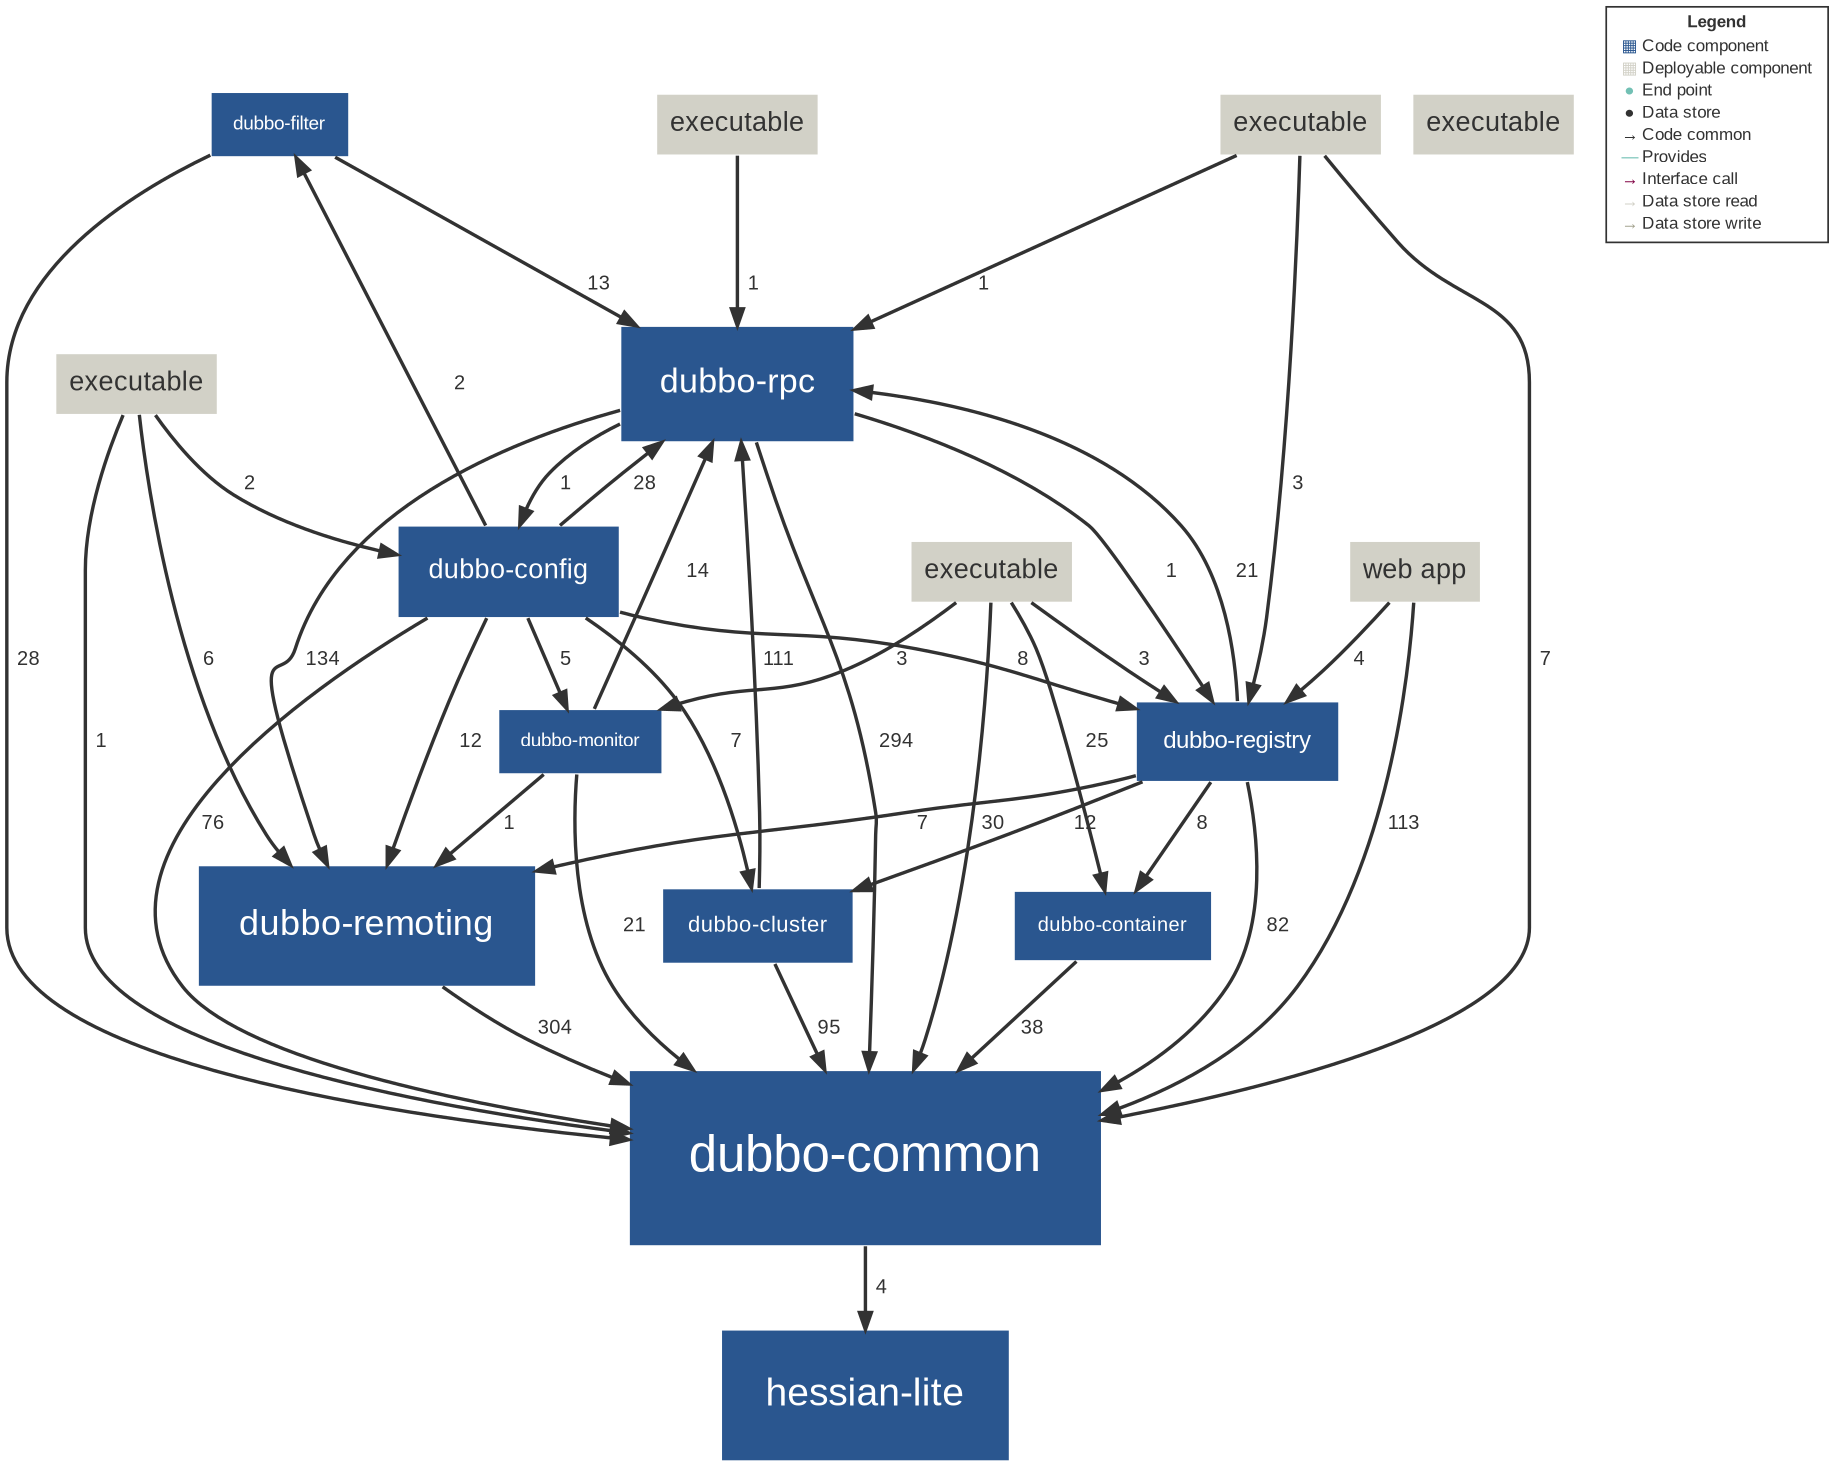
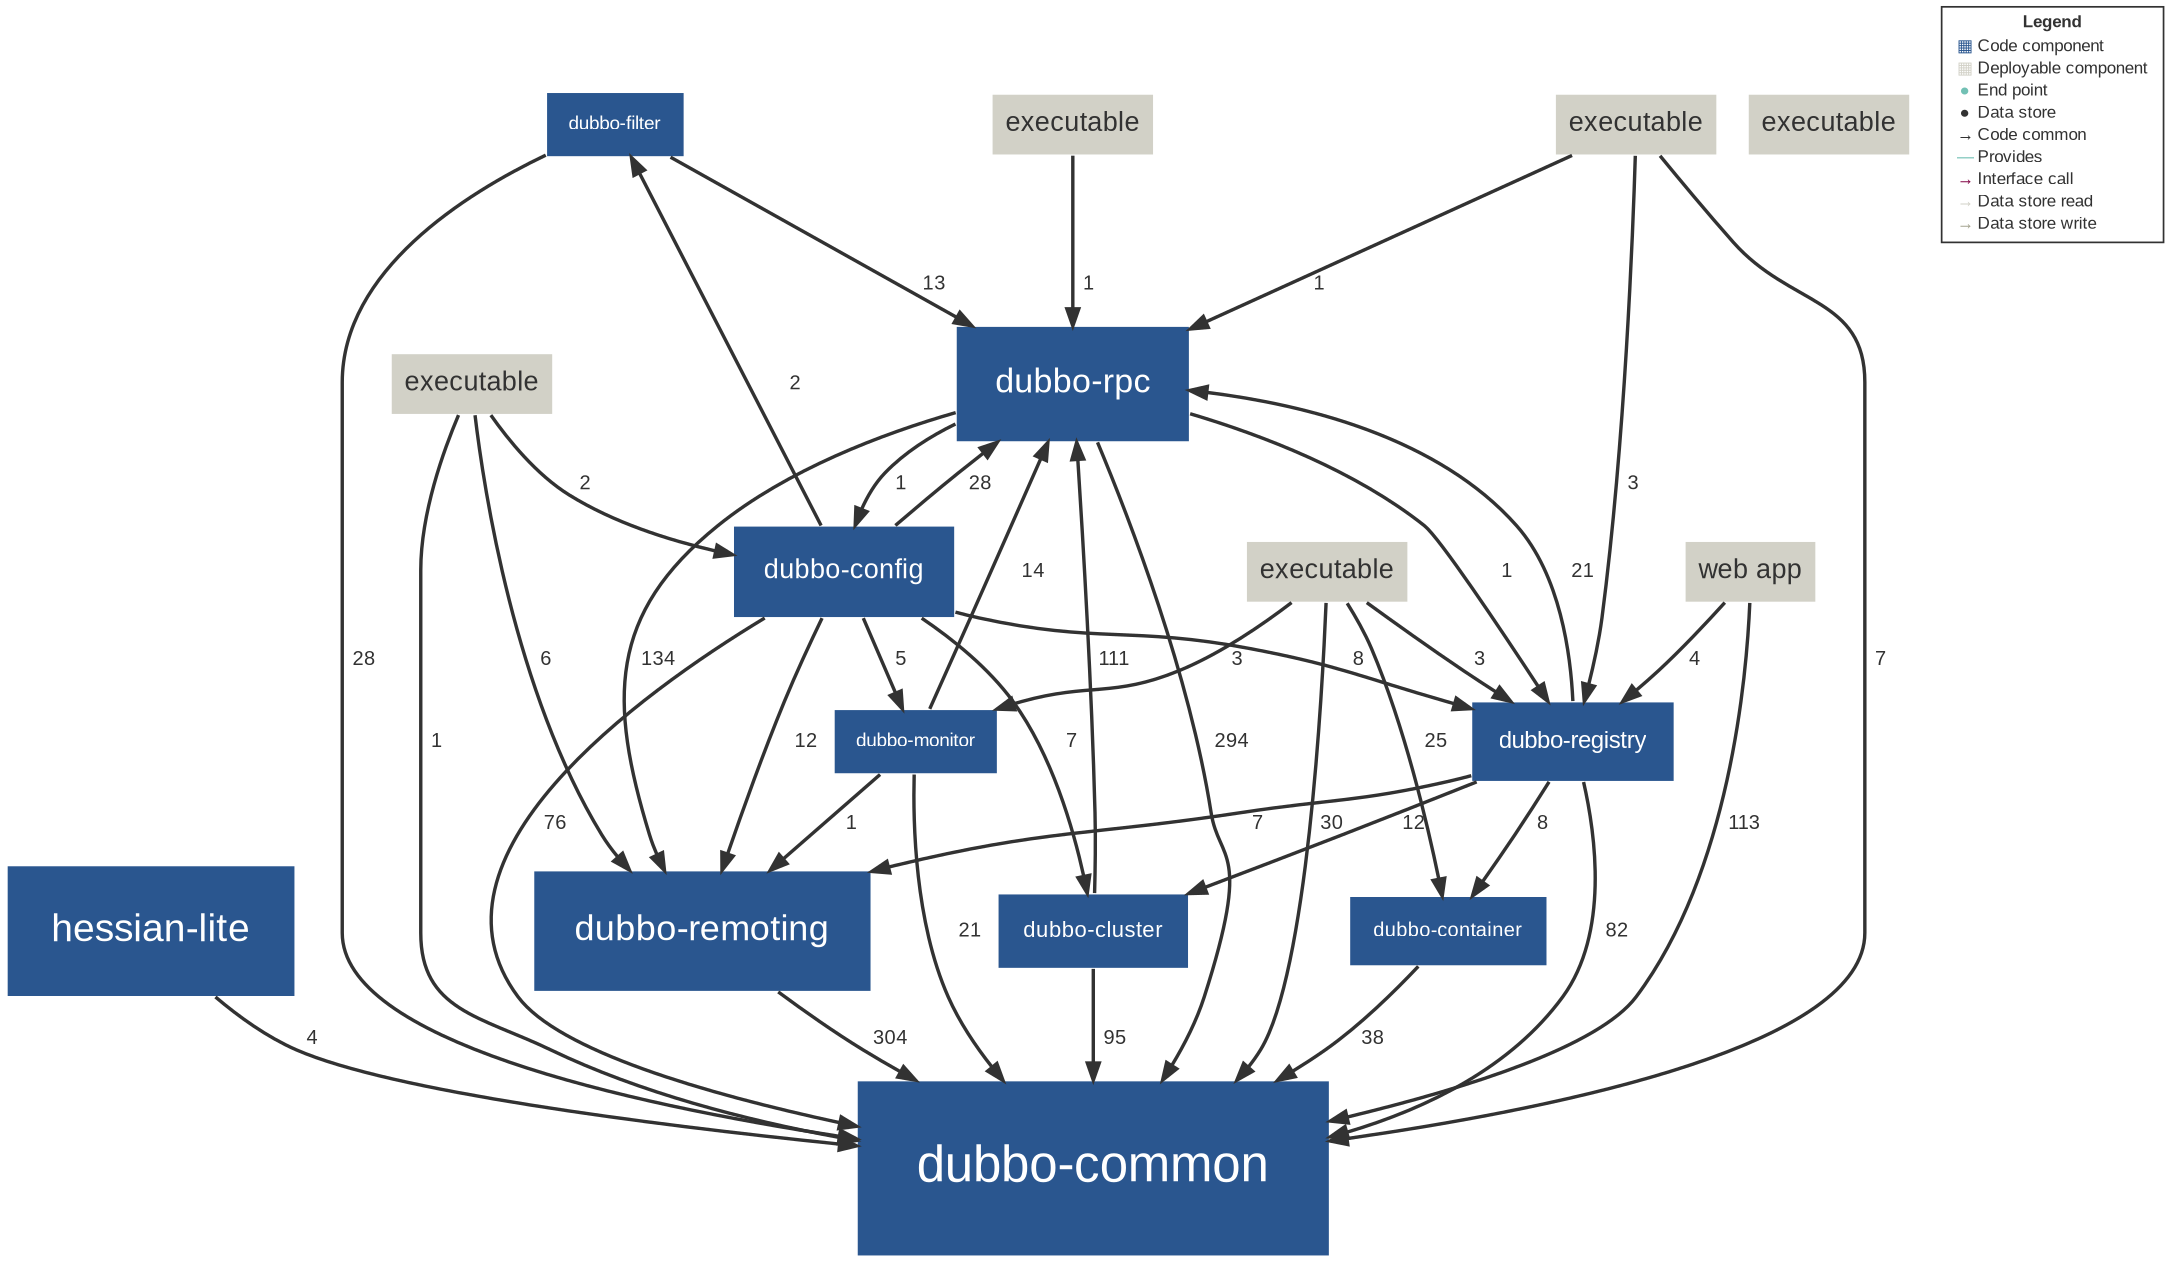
(865, 1279) -> (517, 1103)
